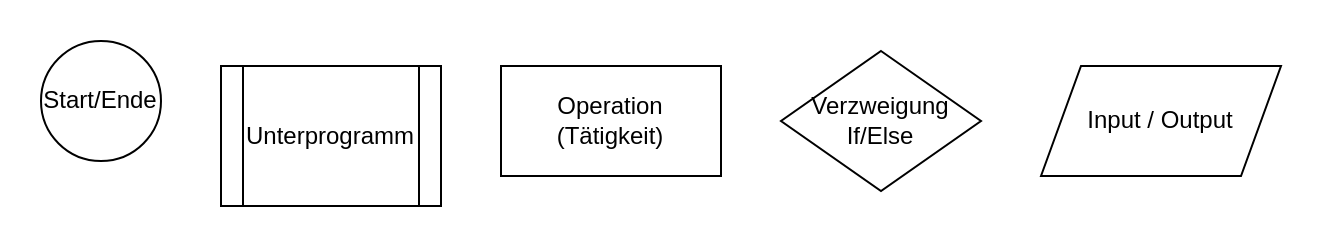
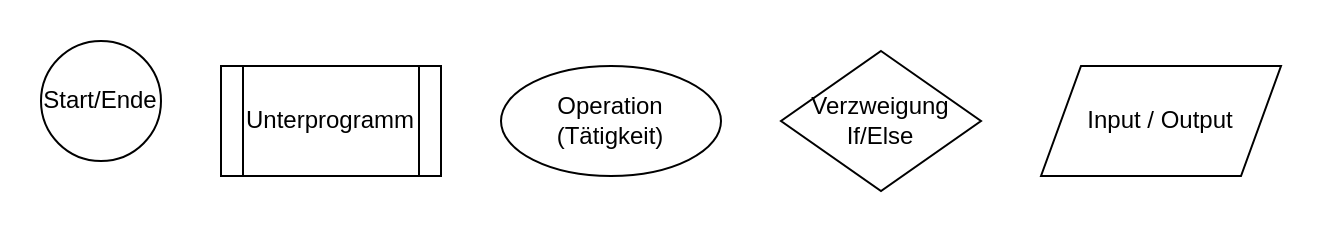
(611, 121) -> (611, 121)
(331, 136) -> (331, 121)
